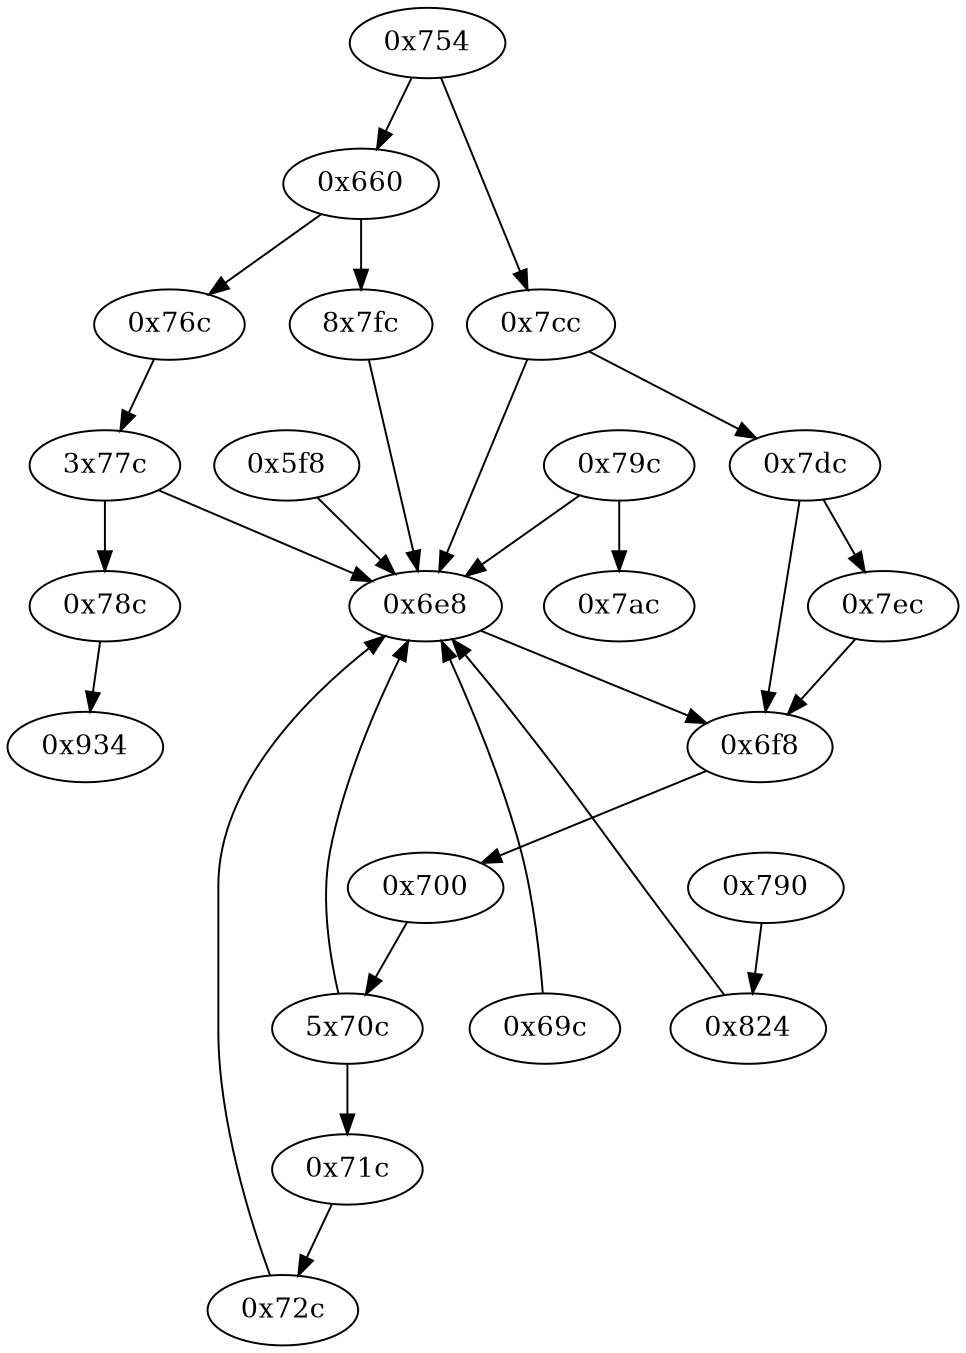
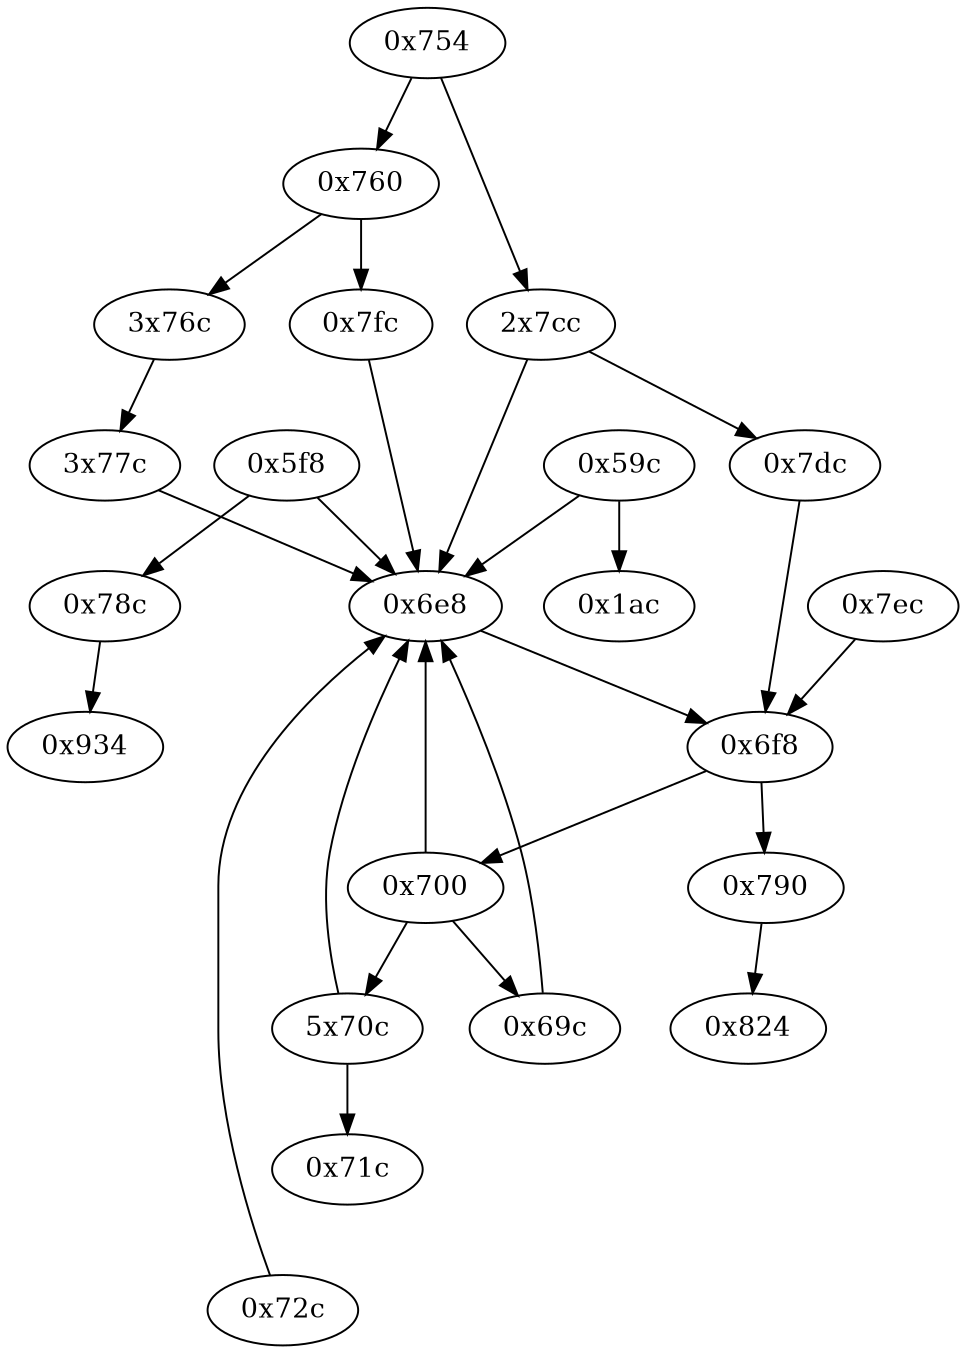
(361, 184) -> (361, 184)
(169, 325) -> (169, 325)
(361, 325) -> (361, 325)
(541, 325) -> (541, 325)
(619, 465) -> (619, 465)
(105, 526) -> (204, 529)
(839, 527) -> none
(619, 606) -> (619, 606)
none -> (763, 808)
(603, 832) -> (426, 757)
none -> (479, 951)
(319, 1231) -> none
